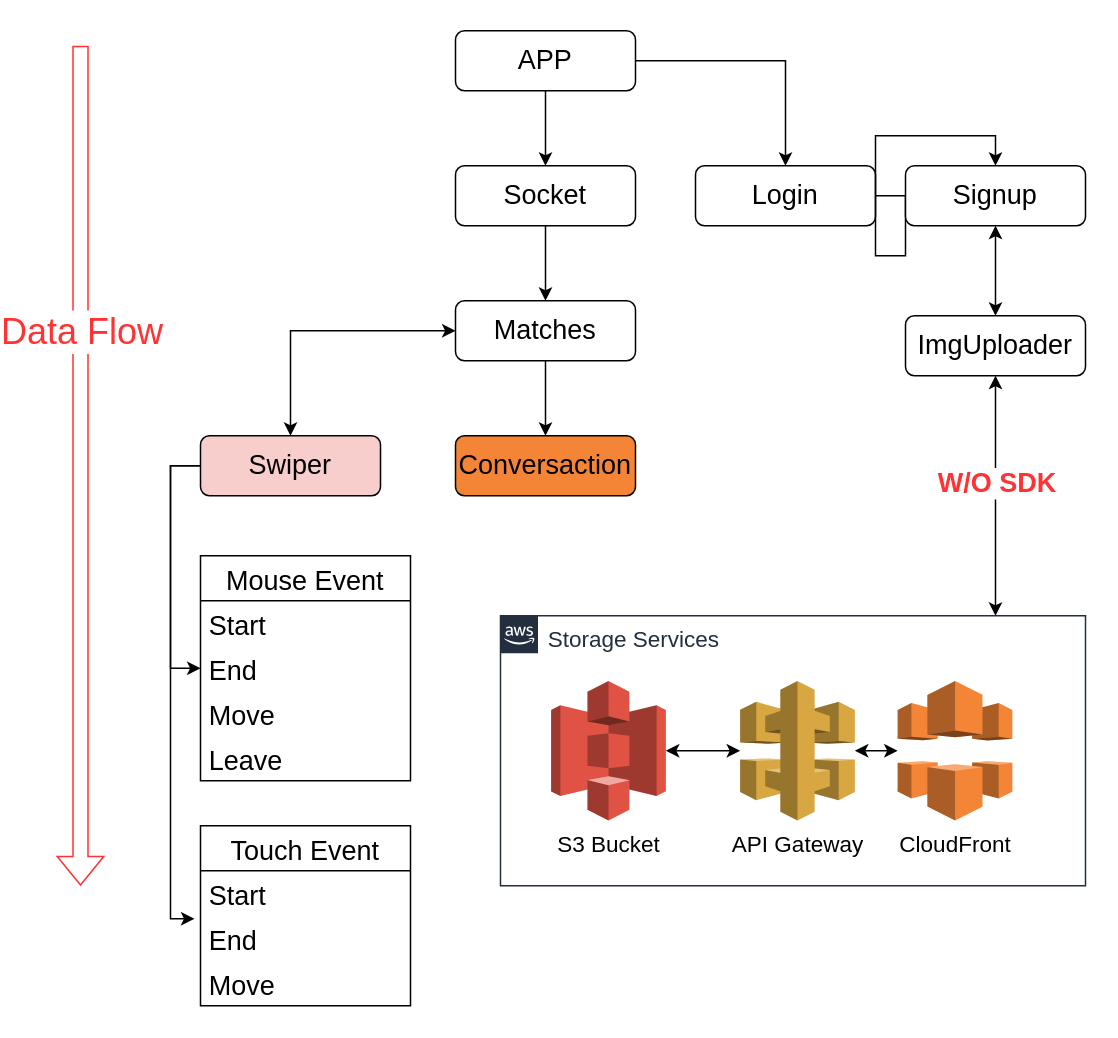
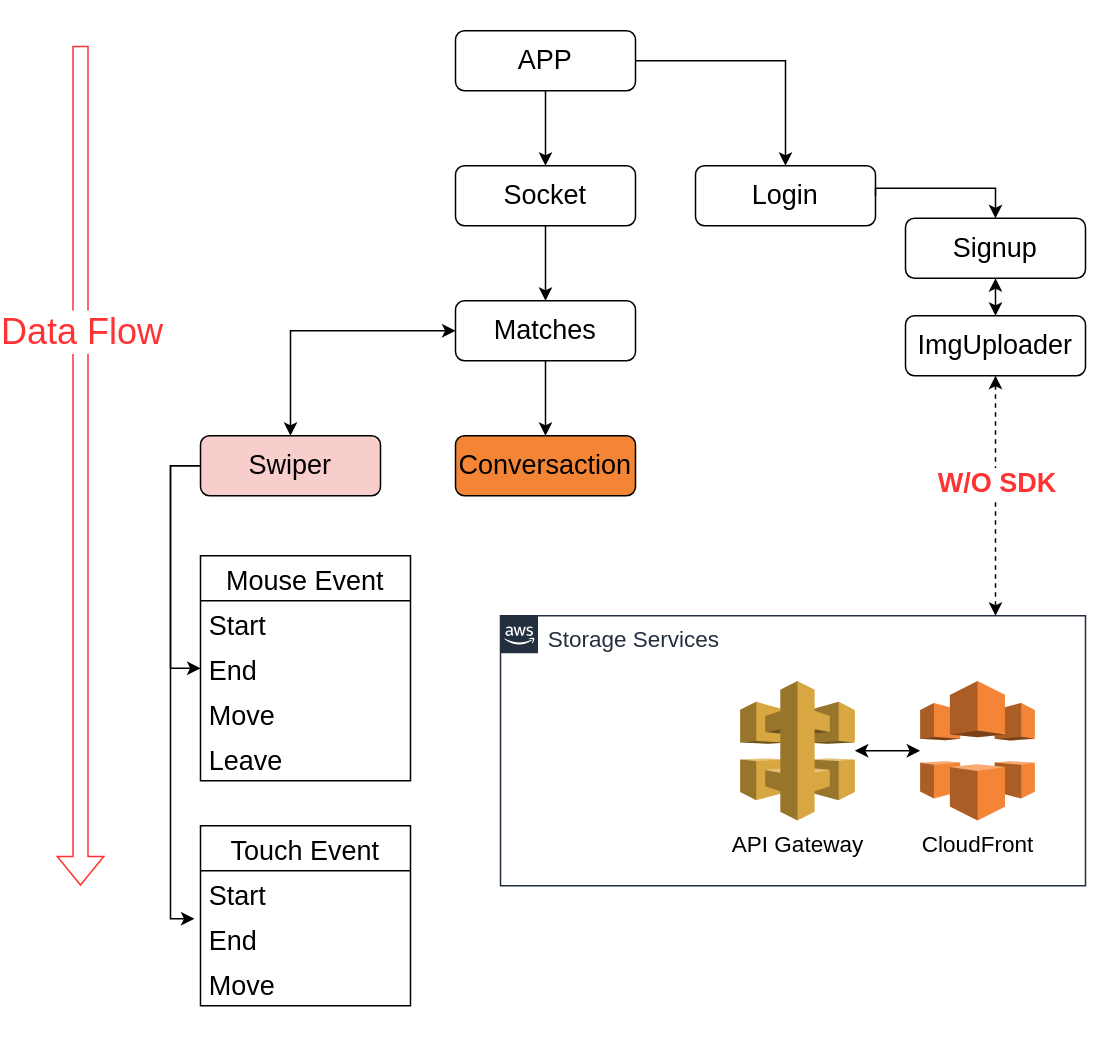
(995, 196) -> (995, 248)
(995, 550) -> (995, 550)
(608, 751) -> none
(702, 751) -> none
(955, 751) -> (977, 751)
